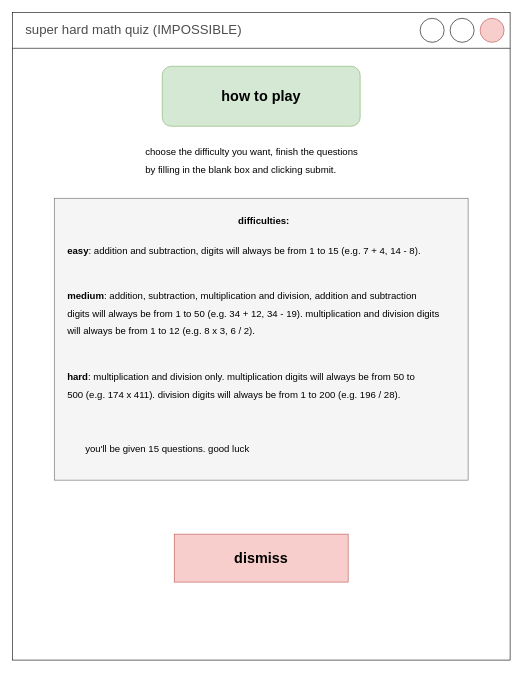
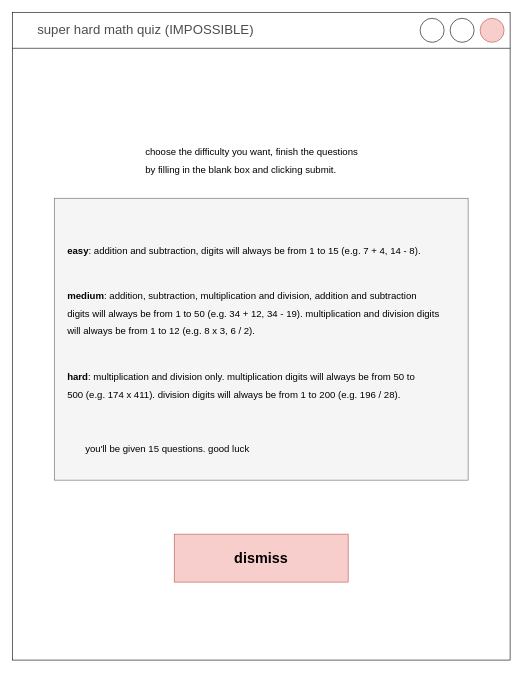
(141, 30) -> (153, 30)
(261, 96) -> none
(261, 219) -> none
